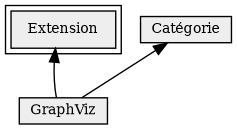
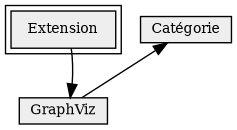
(54, 80) -> (73, 66)
